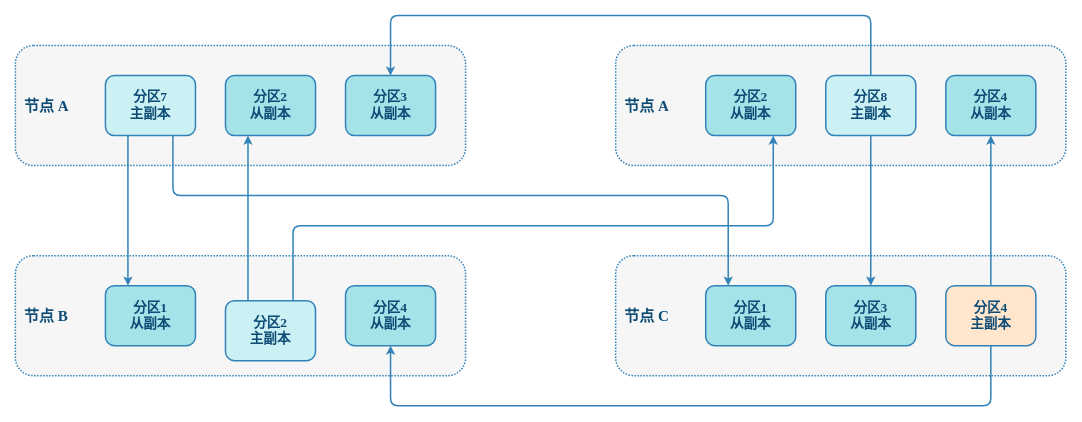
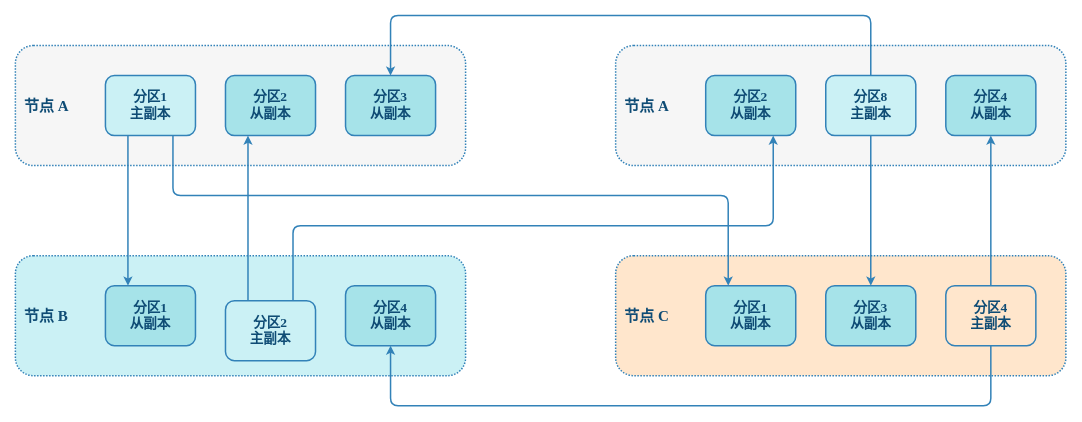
(150, 105) -> (150, 105)
(46, 315) -> (46, 315)
(646, 315) -> (646, 315)
